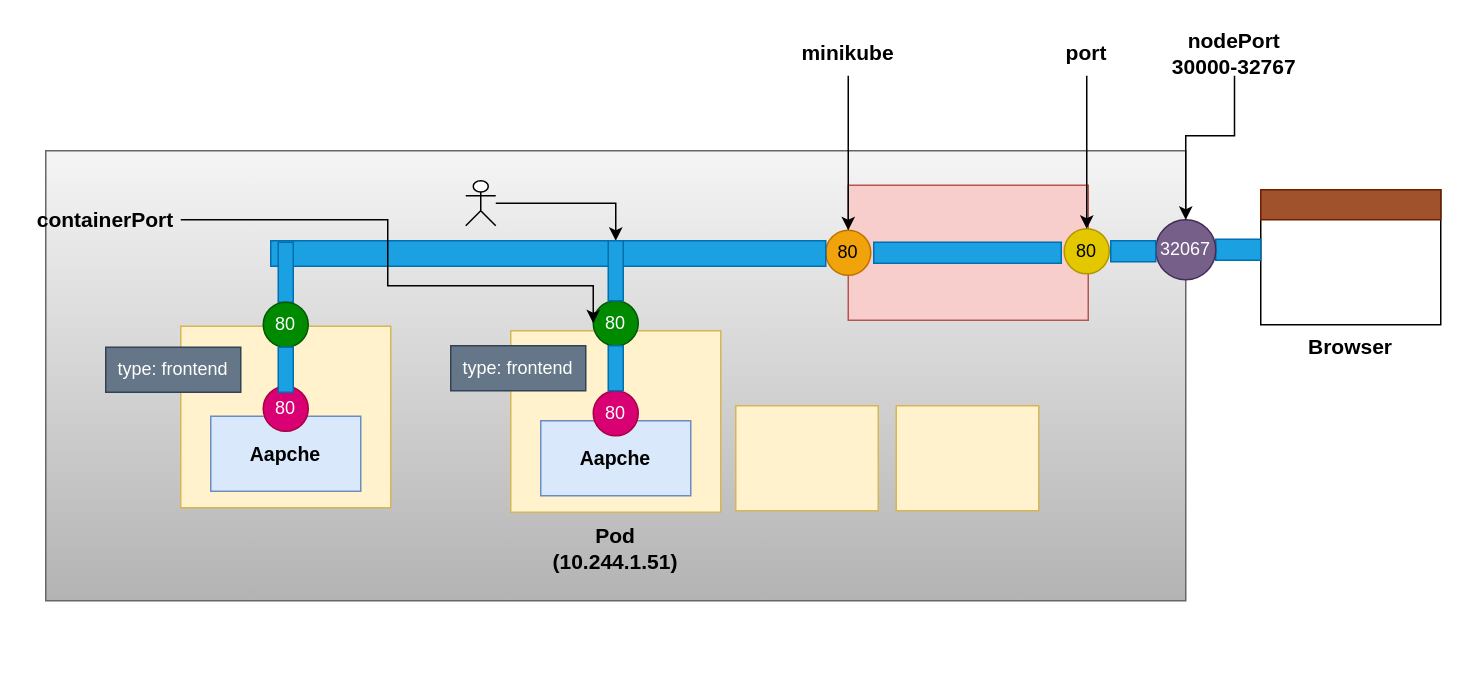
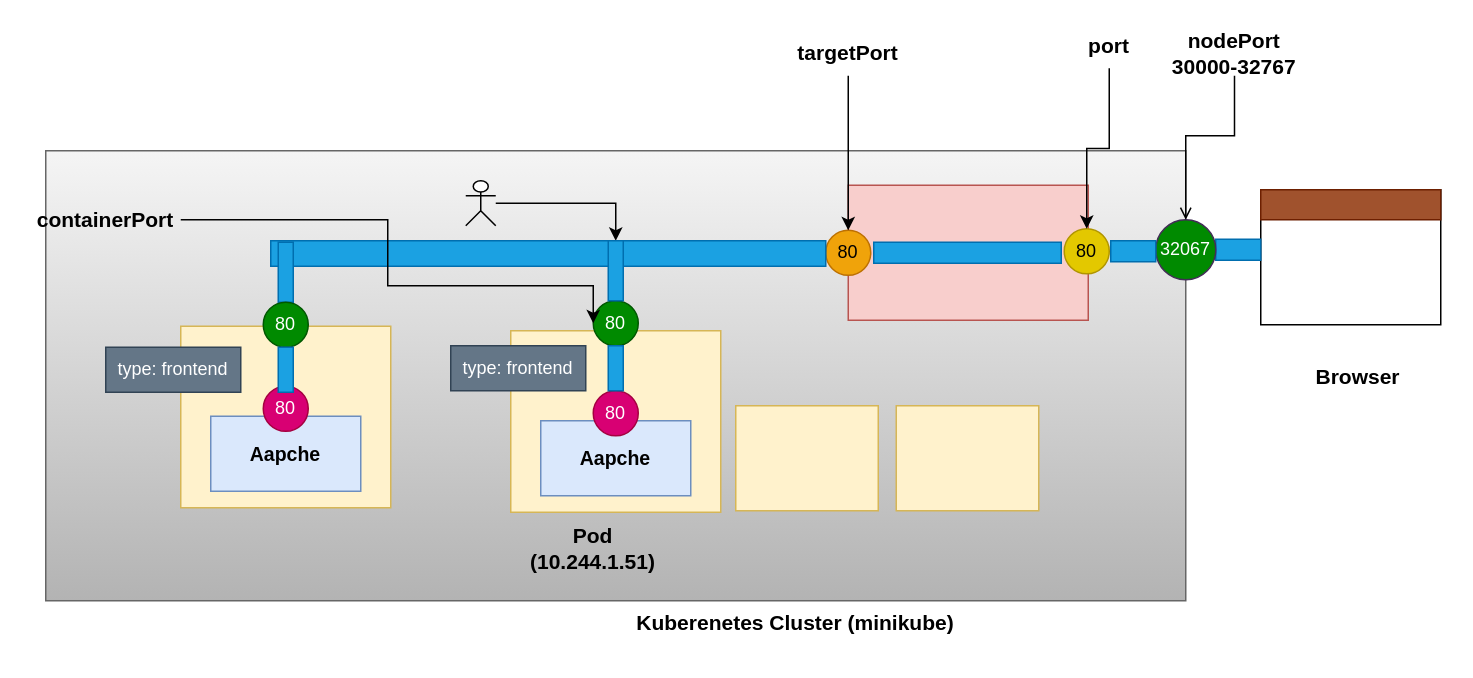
(848, 53) -> (848, 53)
(1087, 53) -> (1109, 46)
(1186, 208) -> (1186, 210)
(1186, 250) -> (1186, 250)
(1351, 347) -> (1358, 377)
(616, 548) -> (593, 548)
none -> (796, 623)
